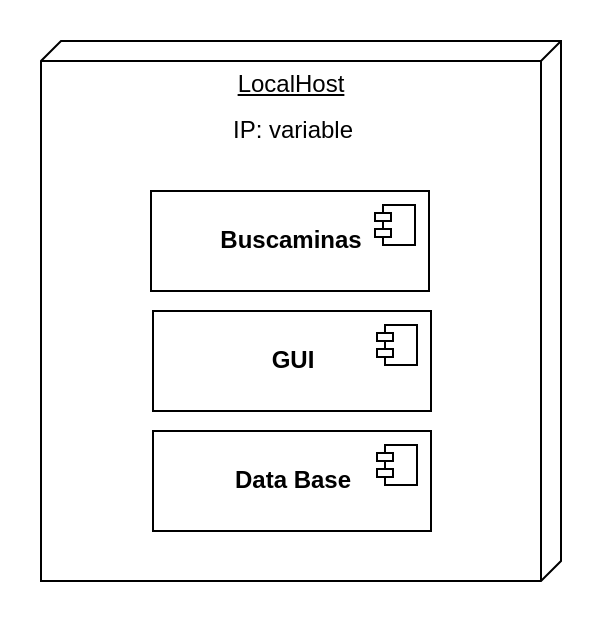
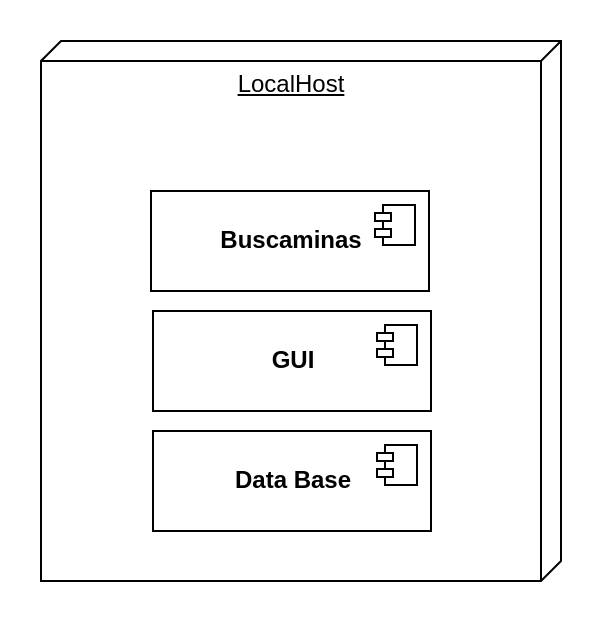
(292, 131) -> none
